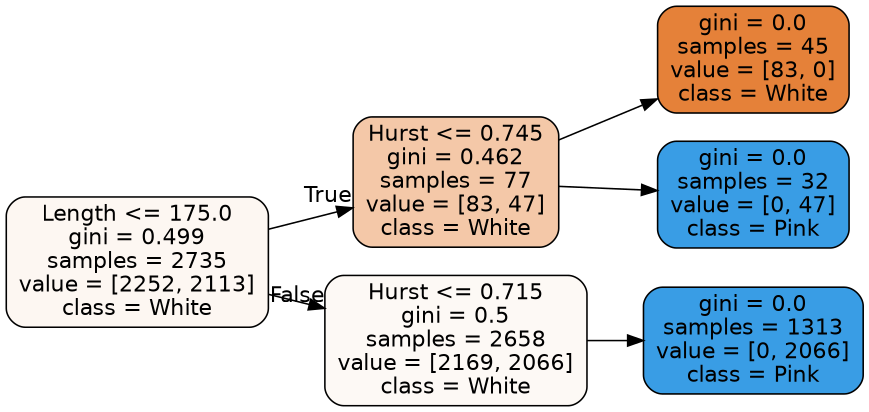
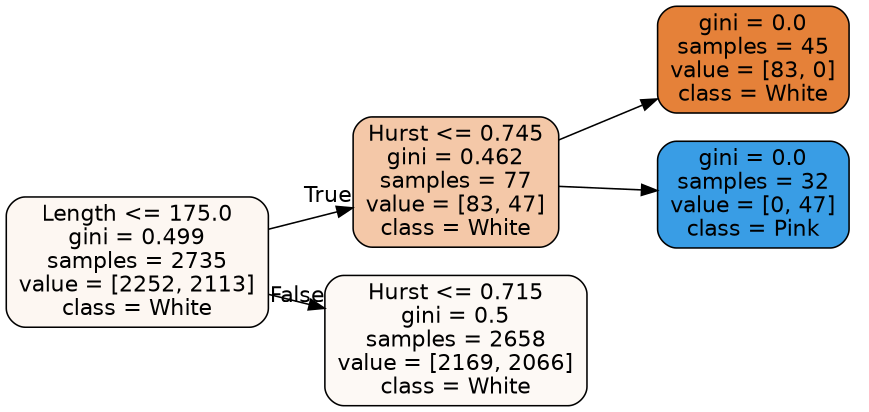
(753, 341) -> none
